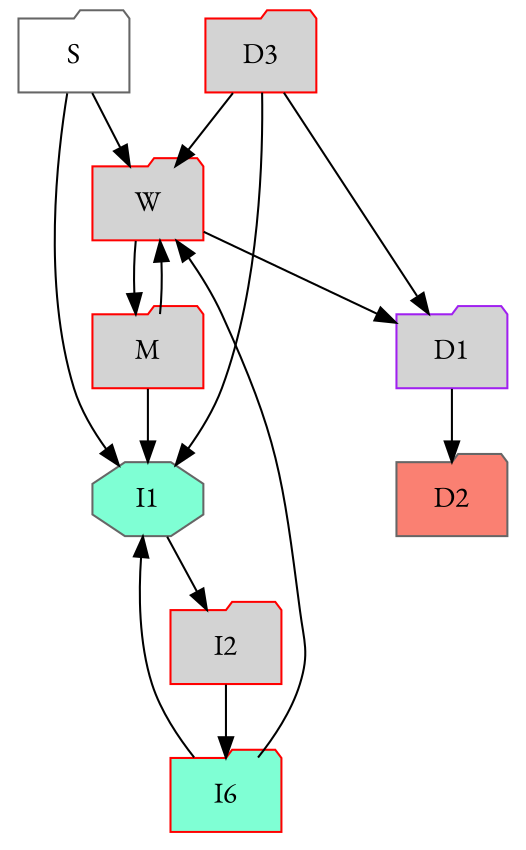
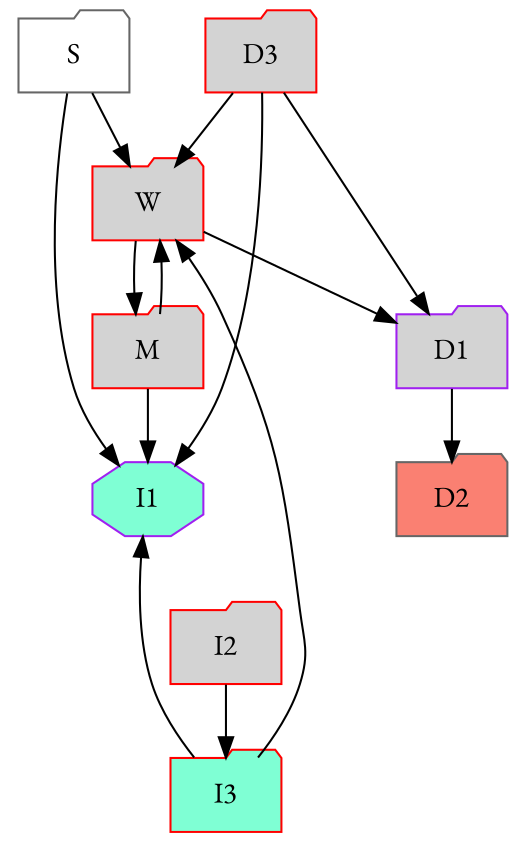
(148, 499) -> (148, 499)
(182, 564) -> none
(226, 795) -> (226, 795)
